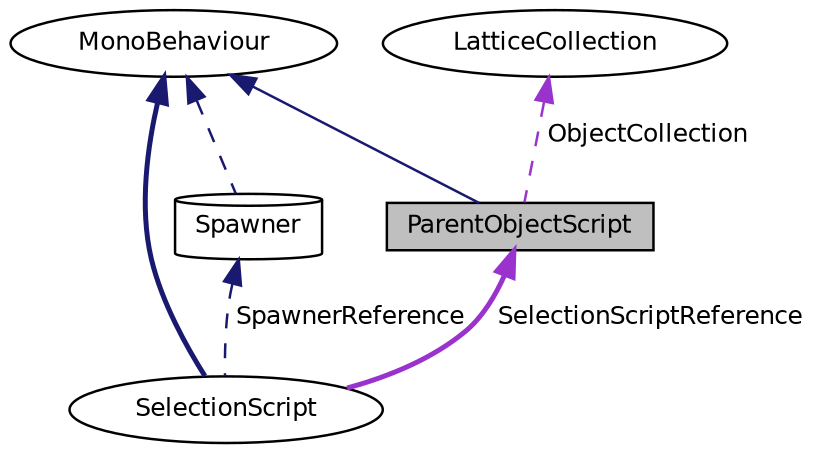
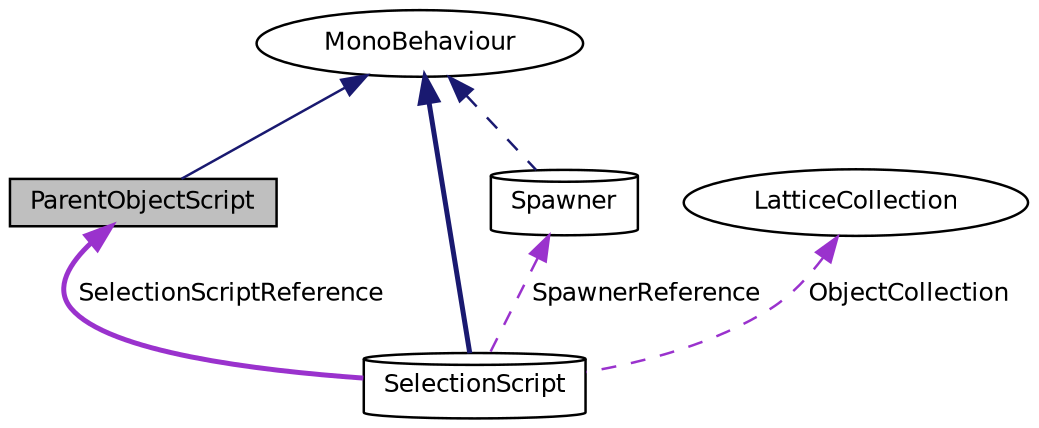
(534, 152) -> (716, 336)
(226, 329) -> (514, 305)
(226, 410) -> (475, 386)
